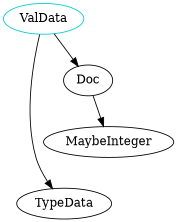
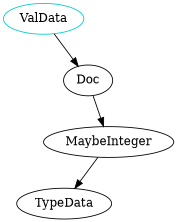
(30, 109) -> (89, 169)
